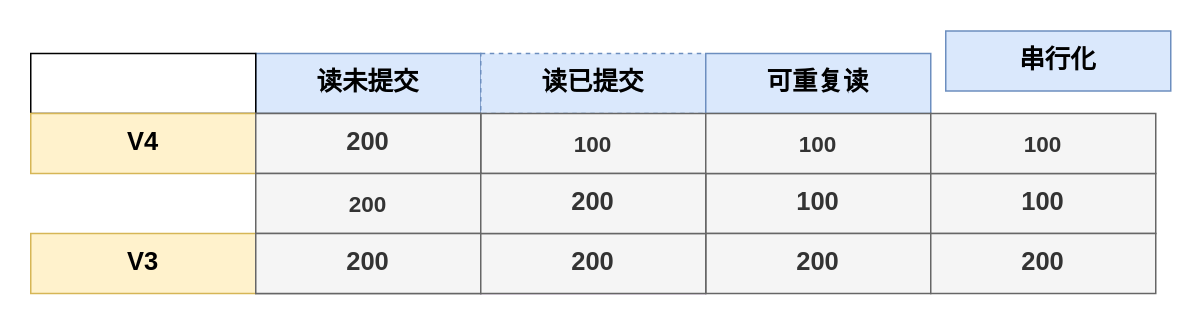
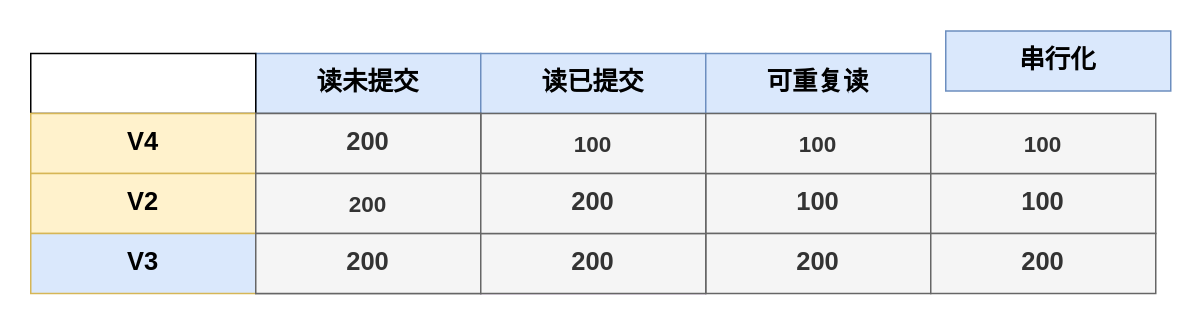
(593, 83) -> (593, 83)
none -> (143, 203)
(143, 263) -> (143, 263)
